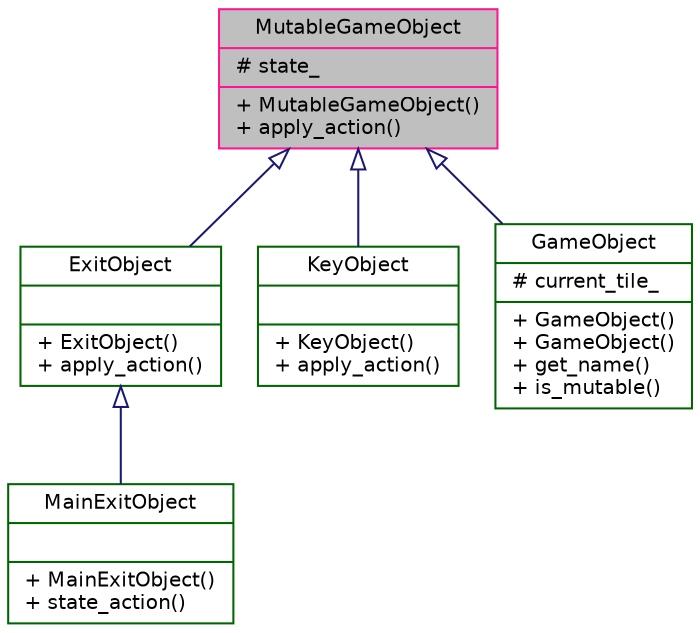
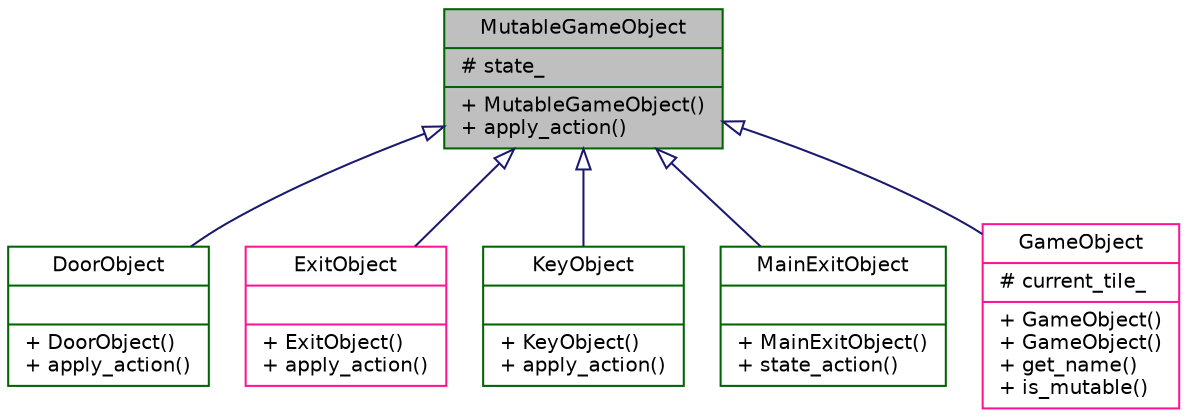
(358, 79) -> (583, 79)
none -> (109, 316)
(121, 316) -> (346, 316)
(594, 316) -> (1081, 316)
(121, 446) -> (716, 205)
